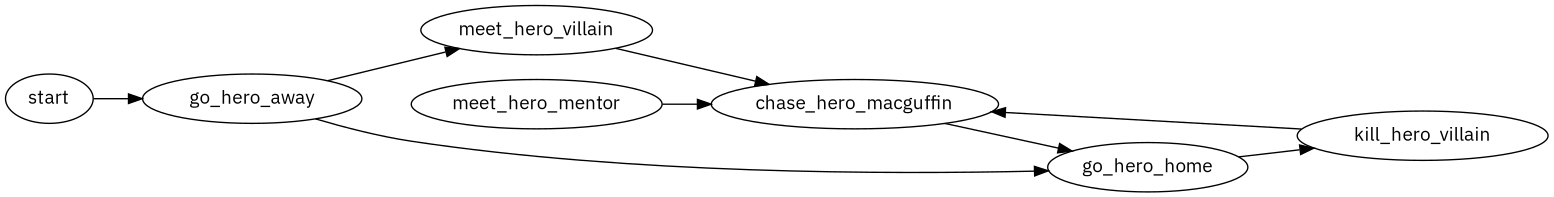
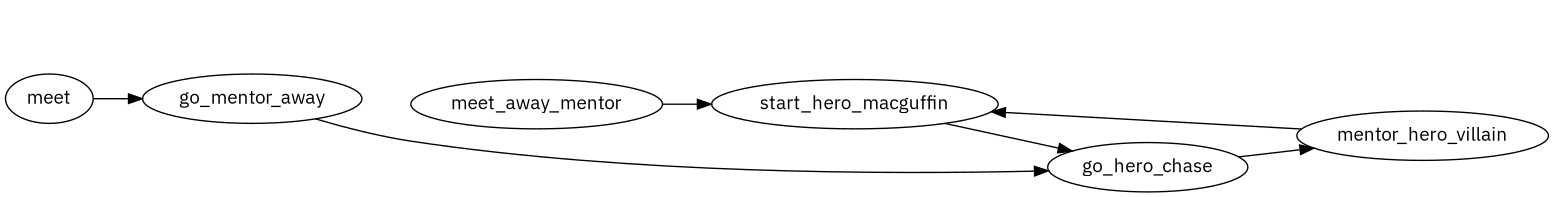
(537, 30) -> none
(49, 99) -> (49, 99)
(252, 99) -> (252, 99)
(537, 104) -> (537, 104)
(855, 104) -> (855, 104)
(1423, 136) -> (1423, 136)
(1148, 167) -> (1148, 167)
